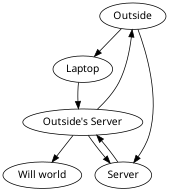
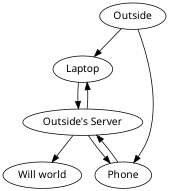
(122, 77) -> (88, 99)
(123, 175) -> (123, 175)
